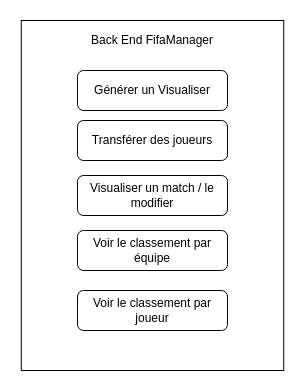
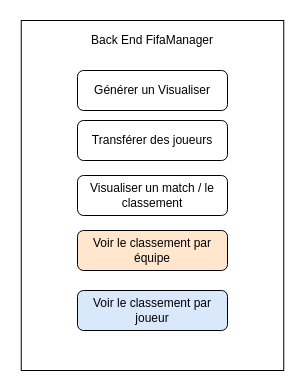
(153, 196) -> (153, 196)
(153, 251) -> (153, 251)
(153, 311) -> (153, 311)
